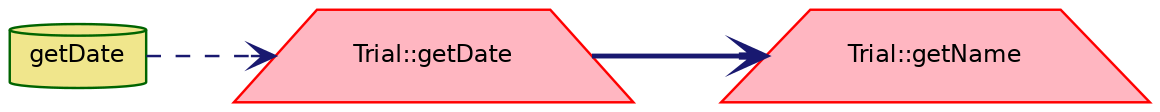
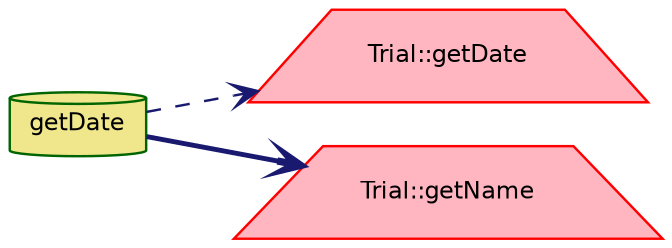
(666, 56) -> (213, 149)
